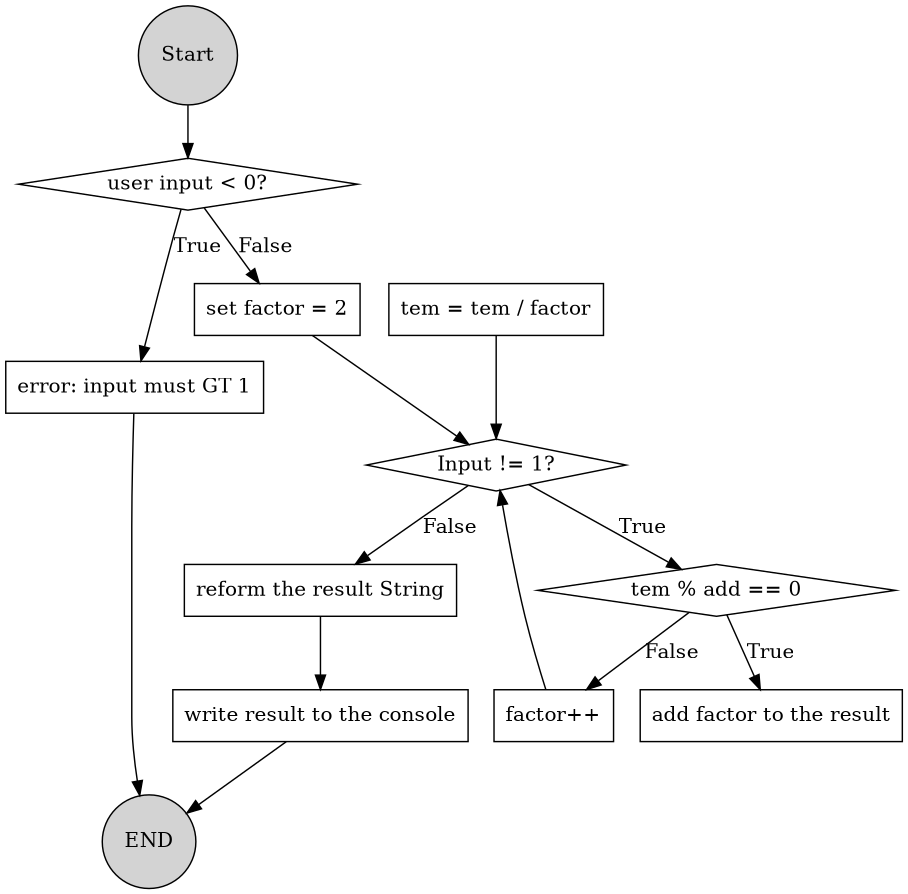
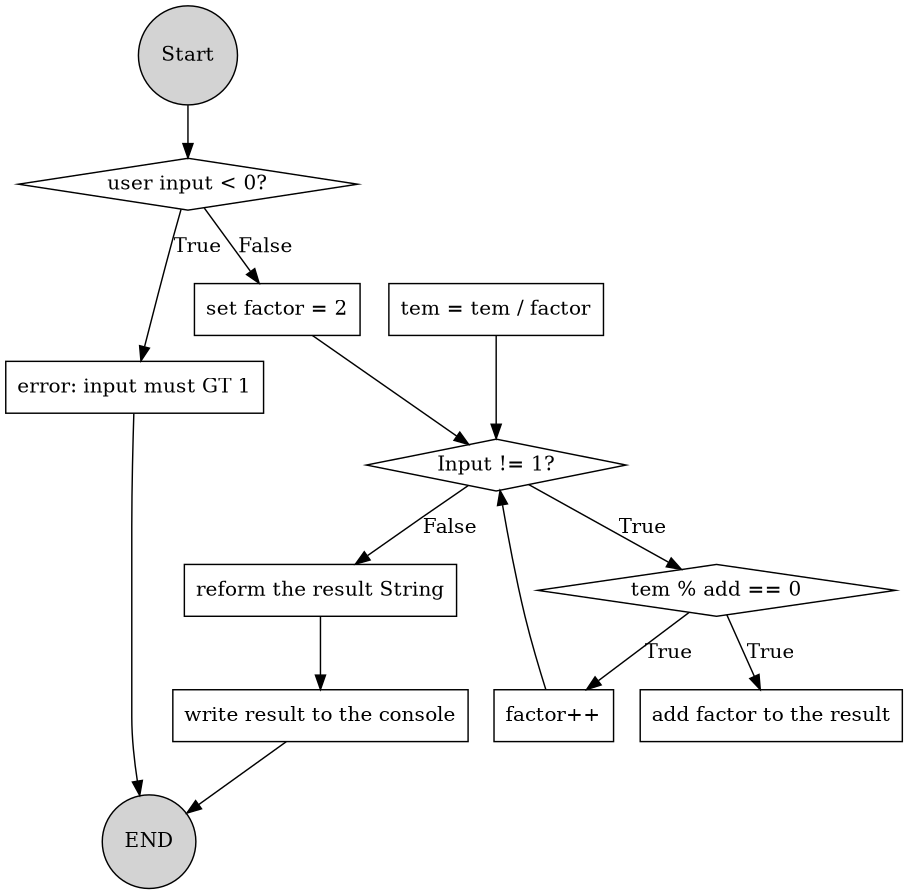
(672, 653) -> (669, 653)
